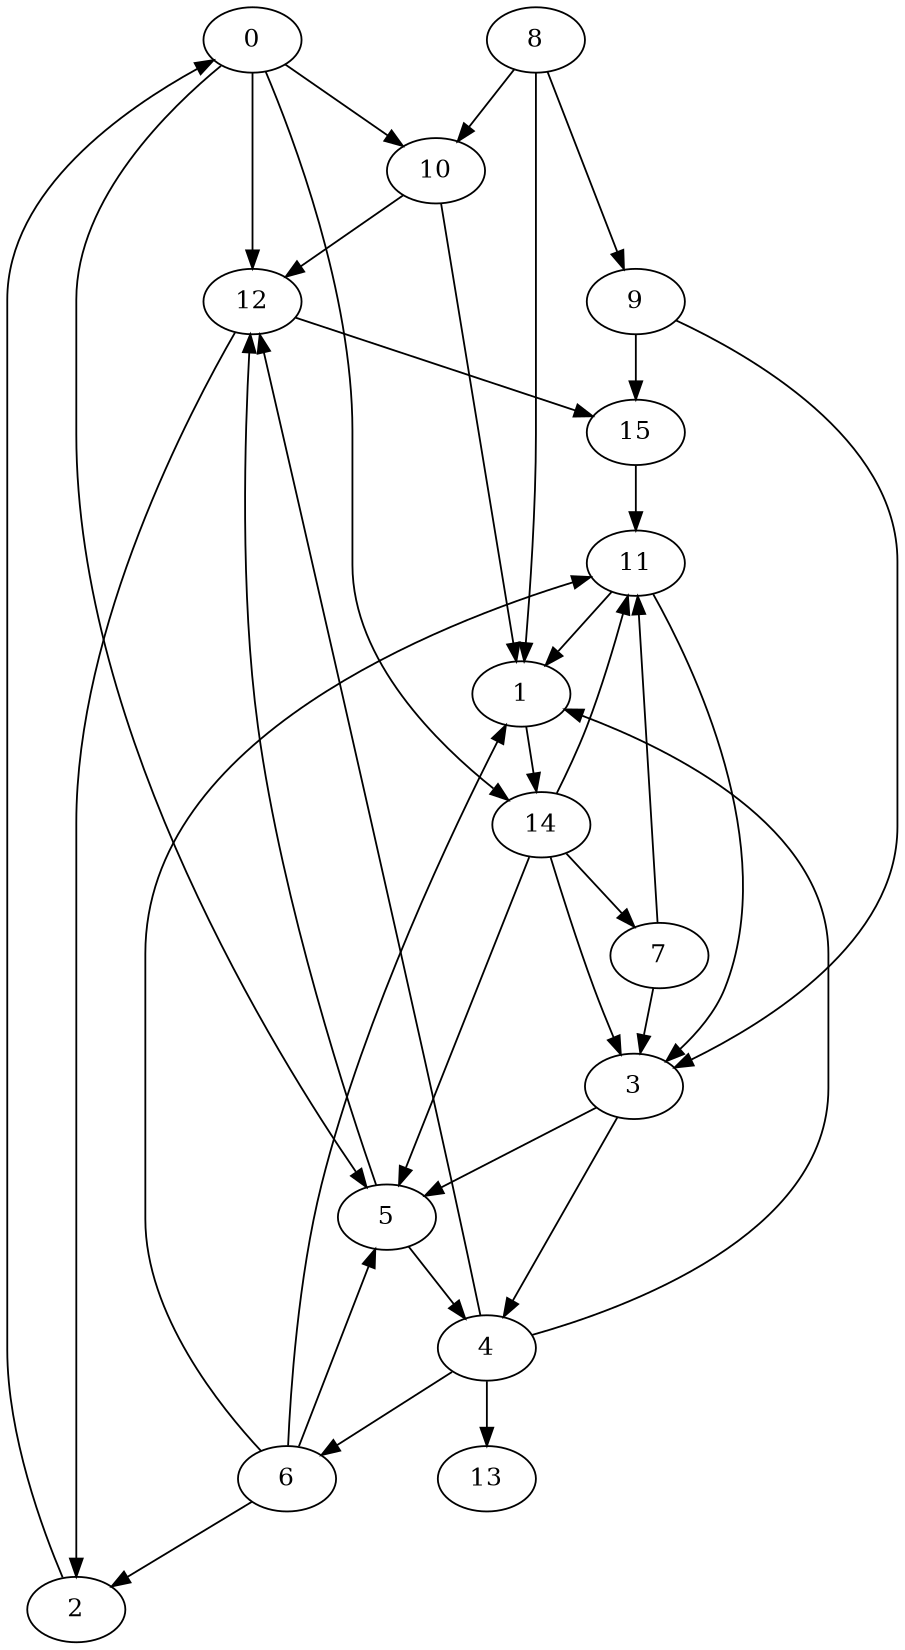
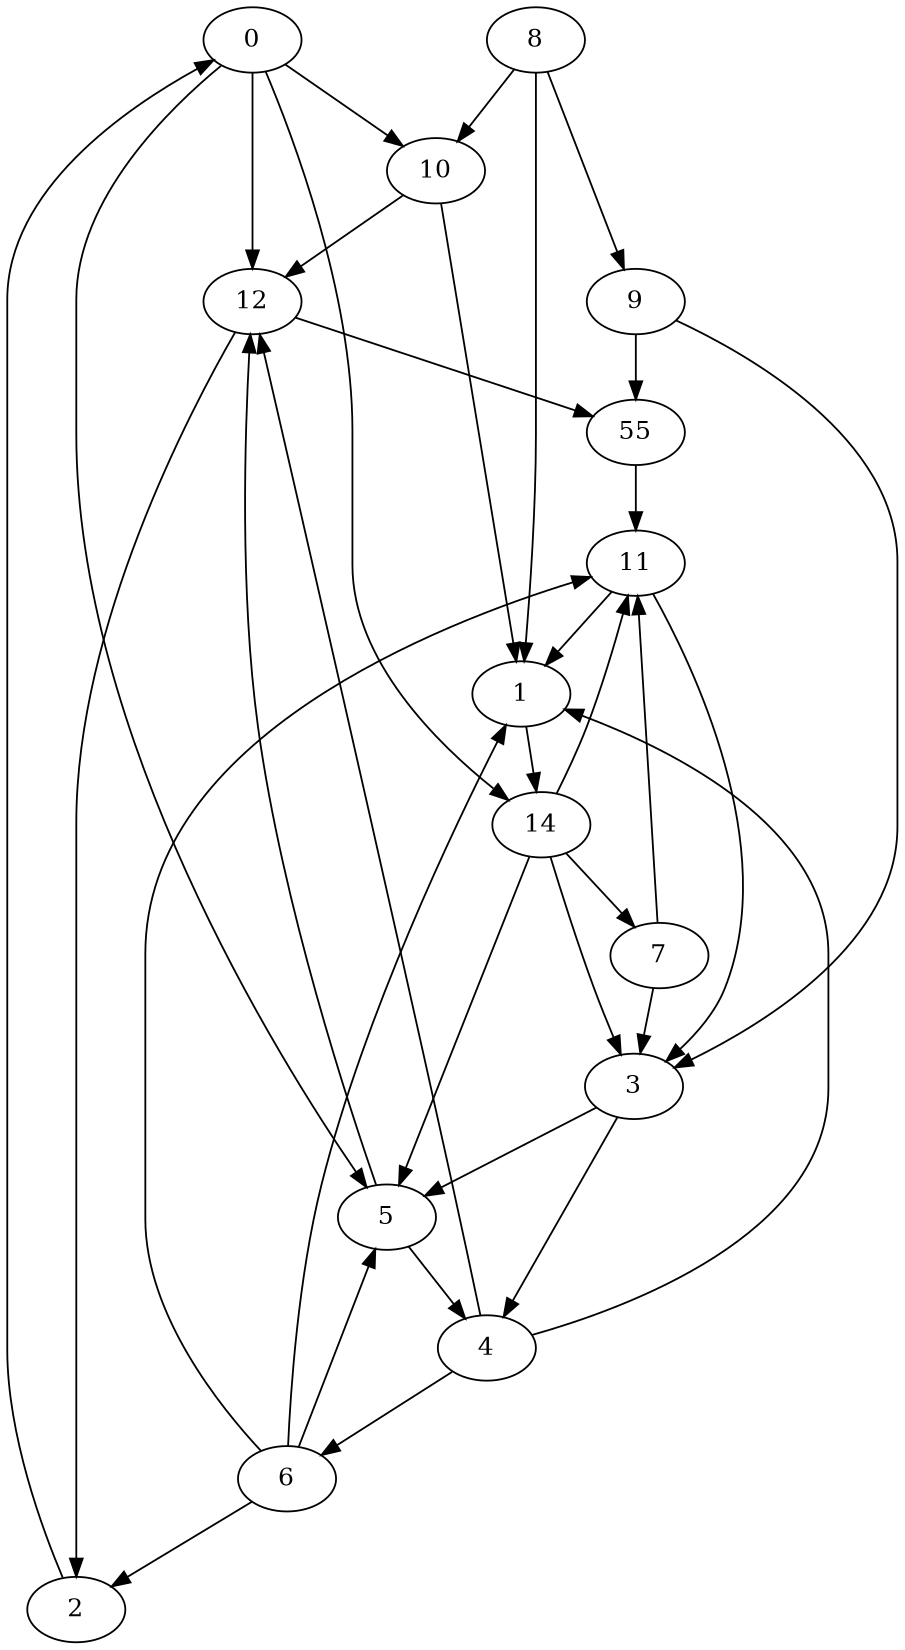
(636, 432) -> (636, 432)
(487, 1479) -> none
